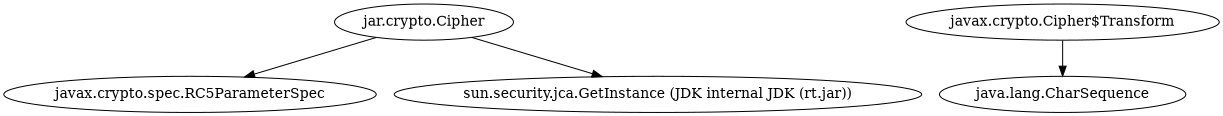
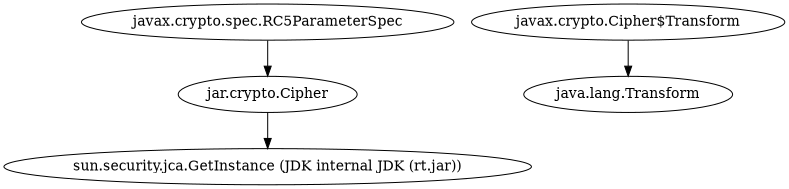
(316, 56) -> (268, 53)
(1063, 94) -> (628, 94)
